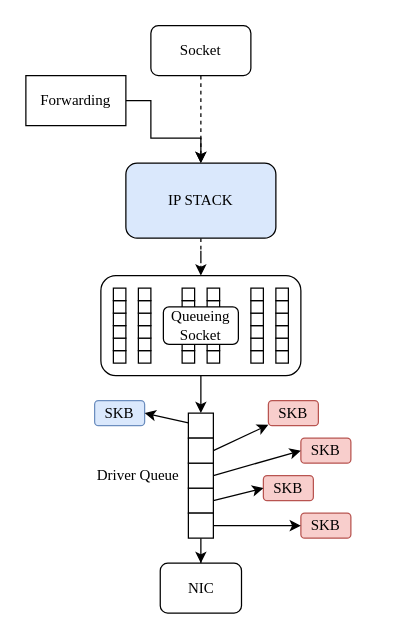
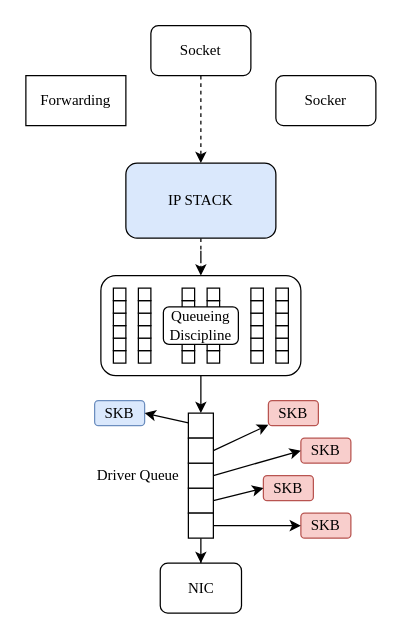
none -> (326, 101)
(151, 130) -> none
(201, 326) -> (201, 326)
